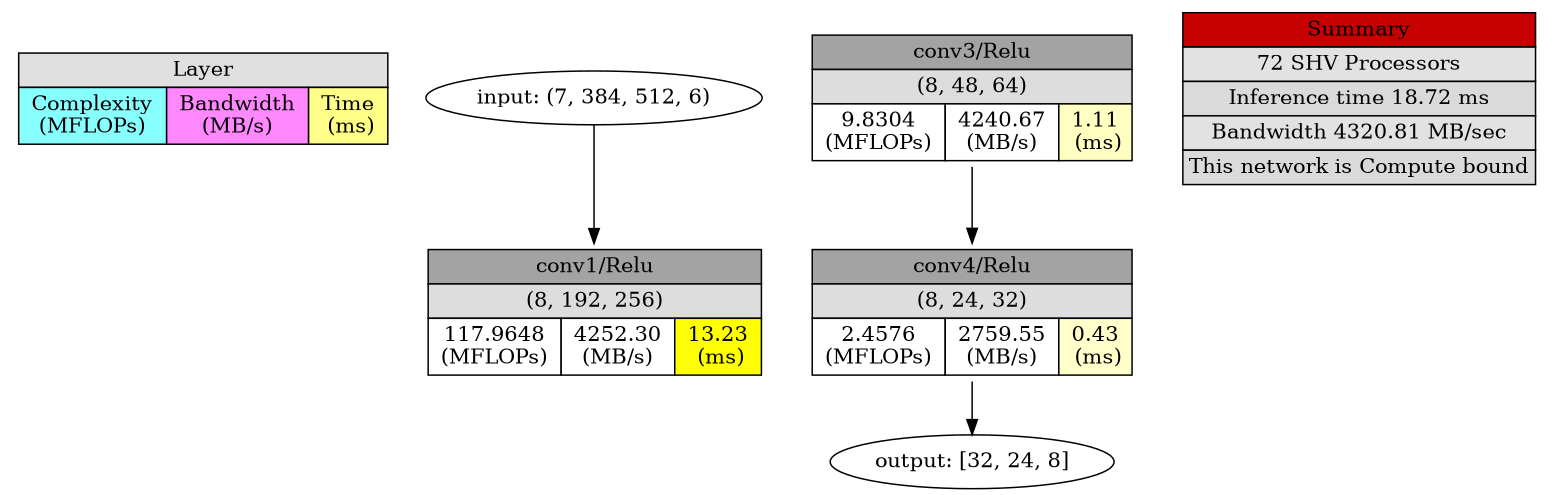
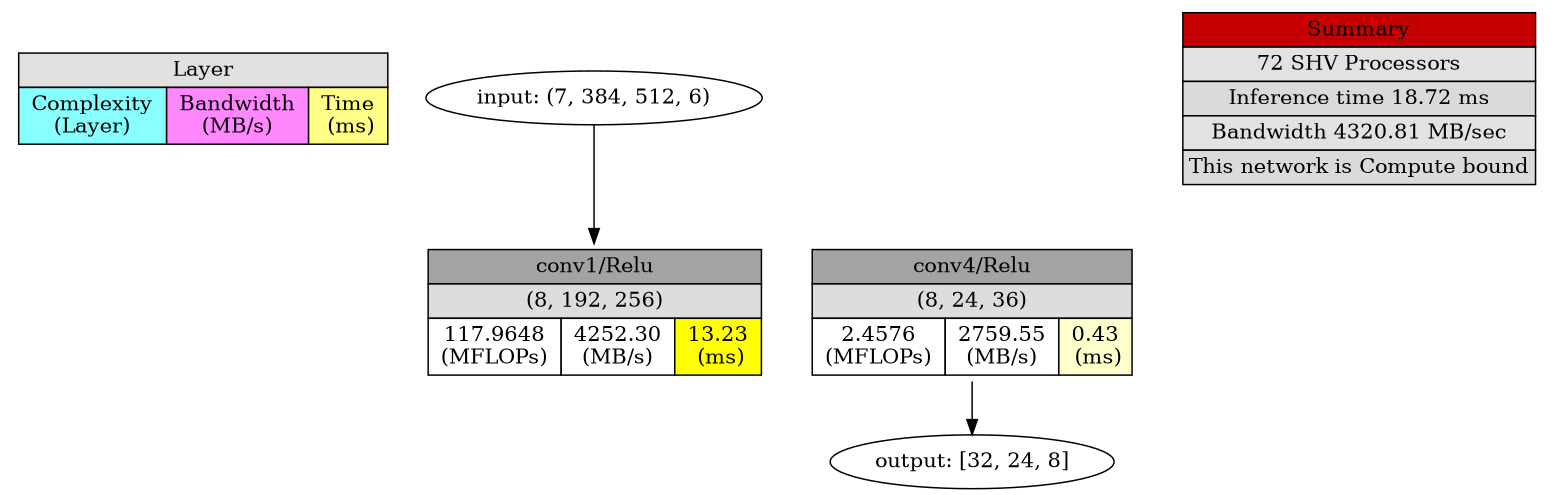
(972, 98) -> none
(93, 126) -> (93, 126)
(972, 300) -> (972, 300)
